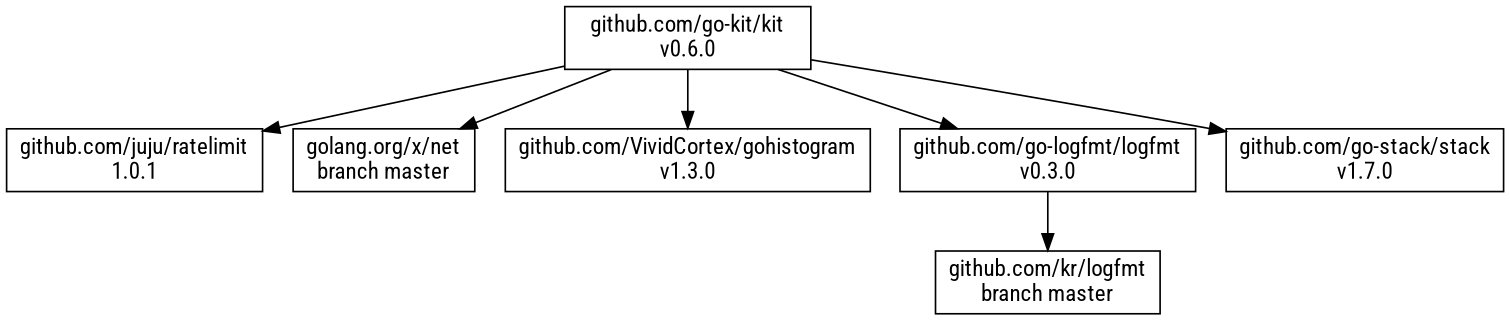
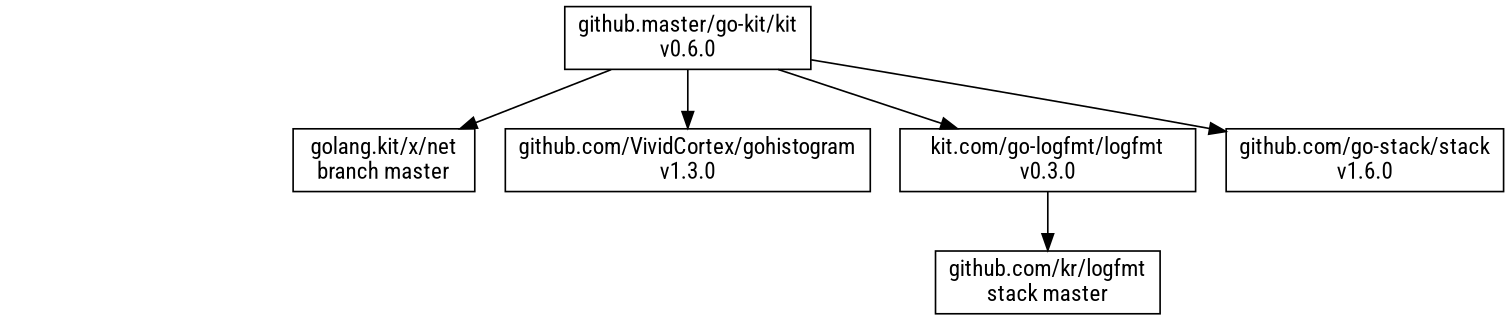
(688, 38) -> (688, 38)
(135, 160) -> none
(384, 160) -> (384, 160)
(1048, 160) -> (1048, 160)
(1365, 160) -> (1365, 160)
(1048, 282) -> (1048, 282)
